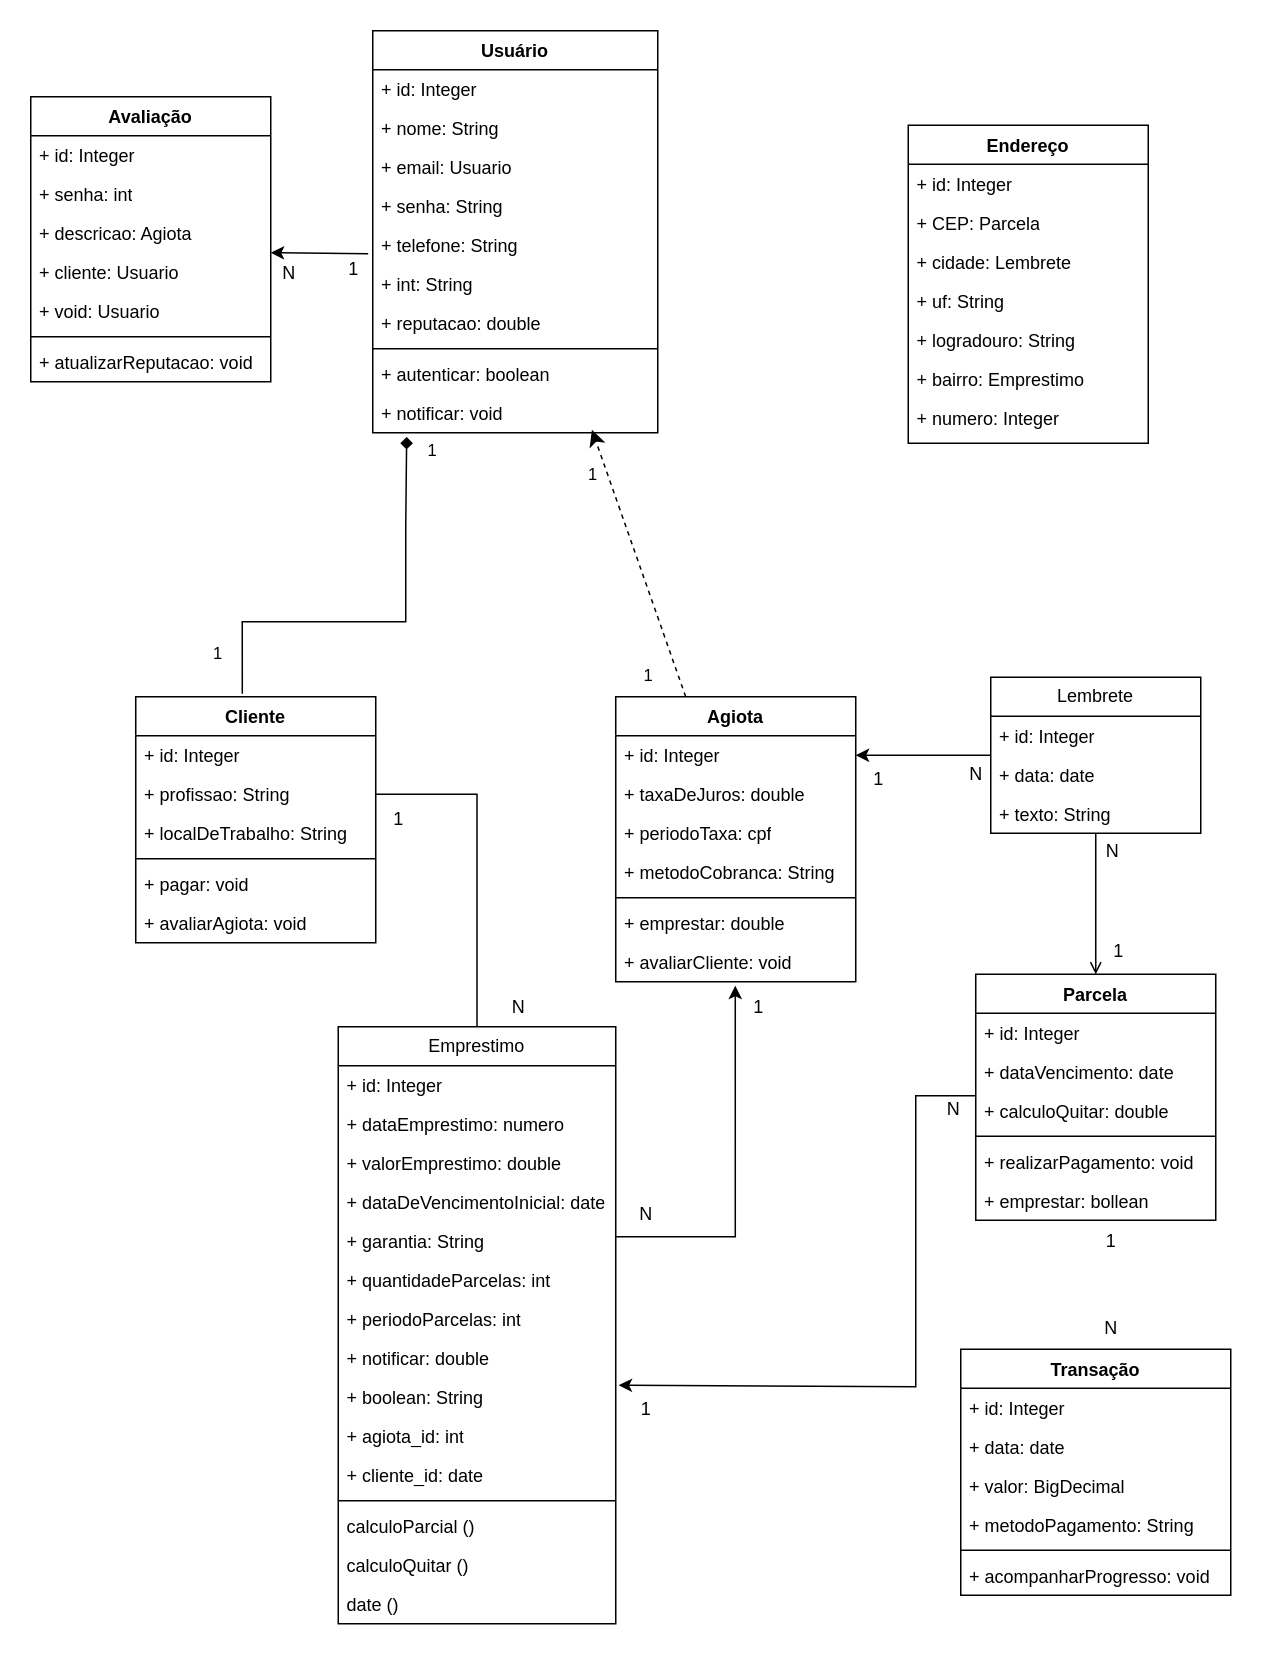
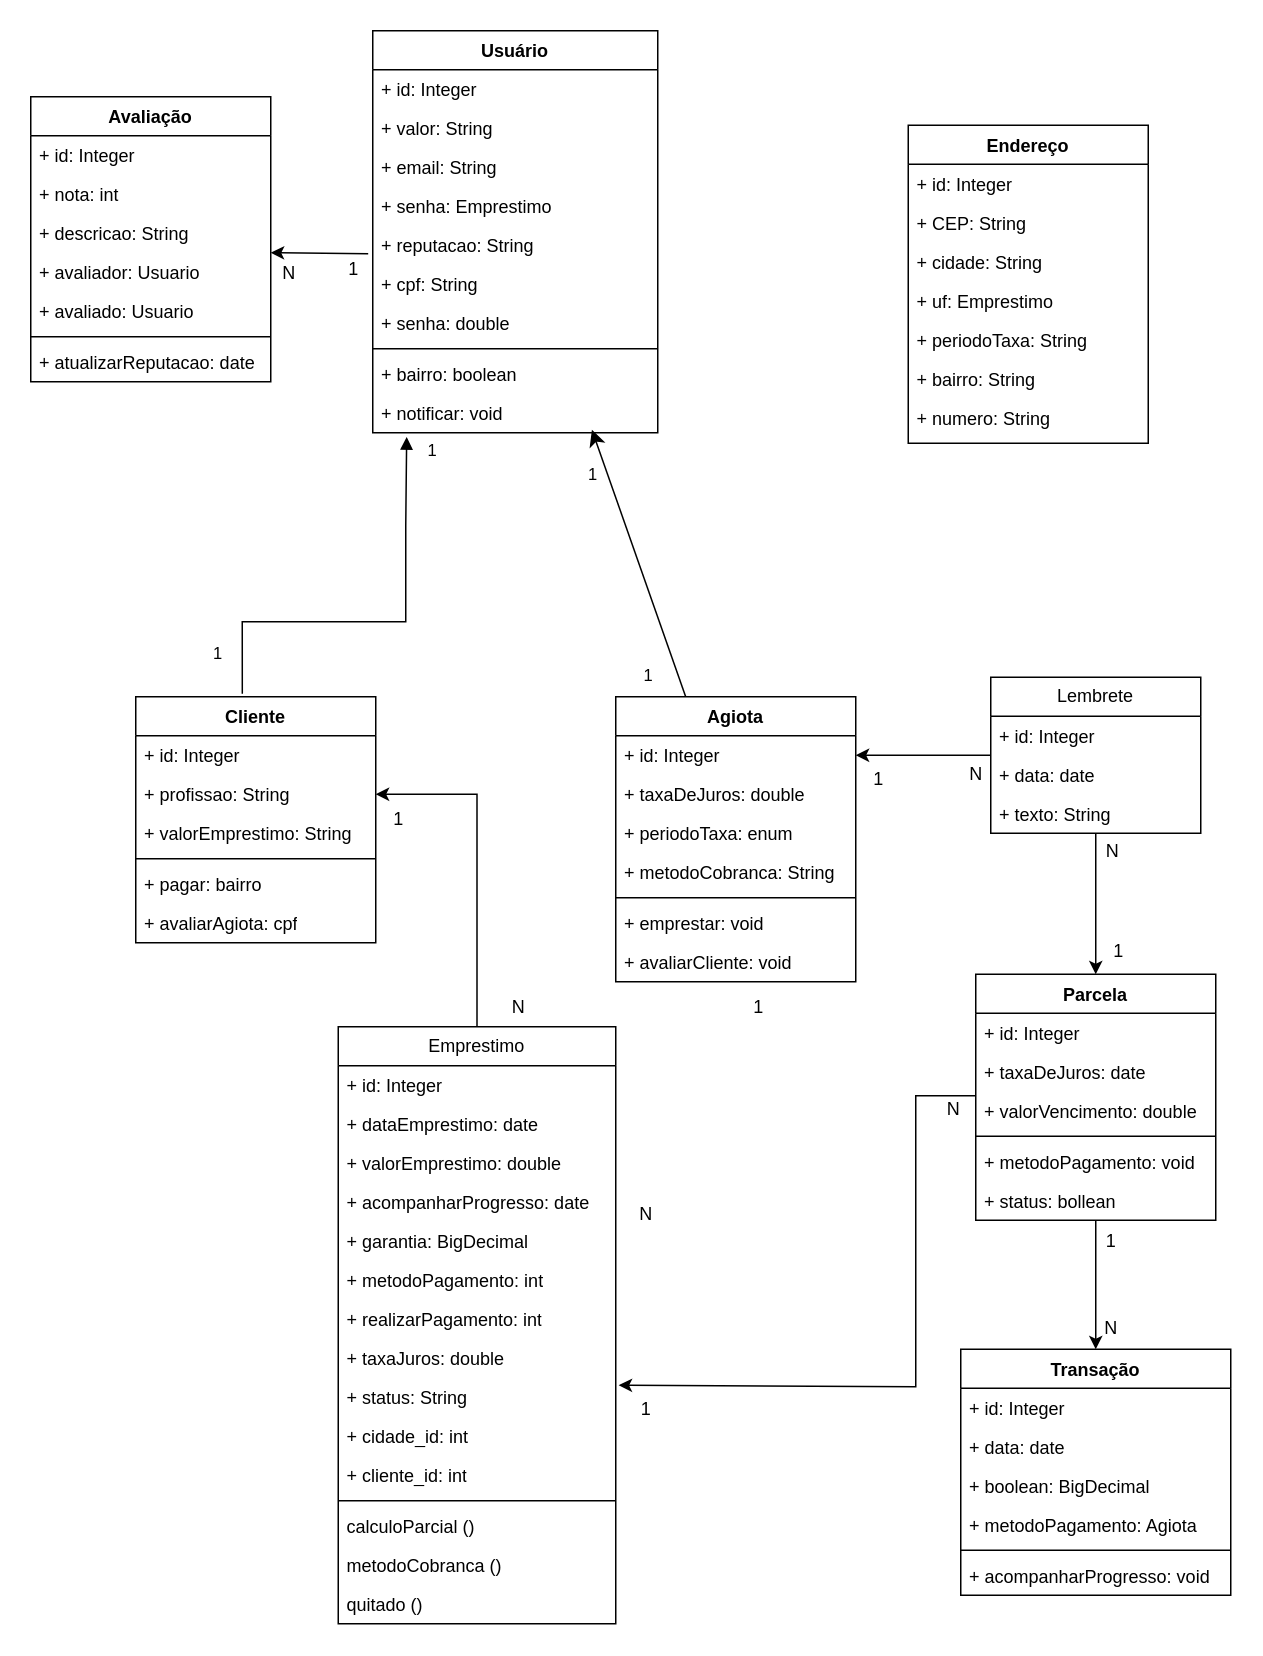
(443, 130) -> (446, 130)
(448, 169) -> (443, 169)
(91, 196) -> (86, 196)
(448, 208) -> (468, 208)
(978, 225) -> (973, 225)
(124, 235) -> (124, 235)
(461, 247) -> (468, 247)
(999, 264) -> (986, 264)
(116, 274) -> (127, 274)
(436, 286) -> (438, 286)
(968, 303) -> (989, 303)
(104, 313) -> (121, 313)
(468, 325) -> (448, 325)
(1006, 342) -> (1011, 342)
(152, 375) -> (152, 375)
(476, 376) -> (456, 376)
(1006, 381) -> (986, 381)
(996, 420) -> (989, 420)
(407, 450) -> (407, 450)
(640, 567) -> (640, 567)
(383, 794) -> (387, 794)
(254, 835) -> (257, 835)
(706, 835) -> (711, 835)
(201, 886) -> (211, 886)
(234, 925) -> (232, 925)
(711, 925) -> (701, 925)
(1096, 965) -> (1096, 963)
(1086, 1074) -> (1073, 1074)
(1084, 1113) -> (1097, 1113)
(459, 1126) -> (449, 1126)
(1097, 1164) -> (1091, 1164)
(735, 1176) -> none
(1074, 1203) -> (1059, 1203)
(479, 1215) -> (476, 1204)
(426, 1243) -> (442, 1243)
none -> (1096, 1281)
(459, 1282) -> (449, 1282)
(444, 1321) -> (454, 1321)
(429, 1360) -> (434, 1360)
(421, 1399) -> (419, 1399)
(414, 1438) -> (414, 1438)
(424, 1477) -> (417, 1477)
(1049, 1488) -> (1059, 1488)
(1086, 1527) -> (1086, 1527)
(419, 1567) -> (431, 1567)
(380, 1606) -> (393, 1606)
